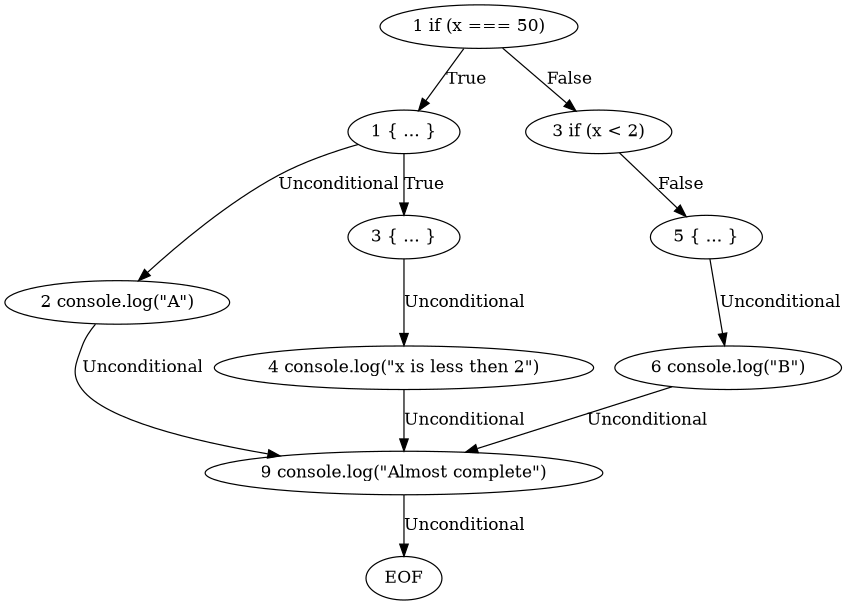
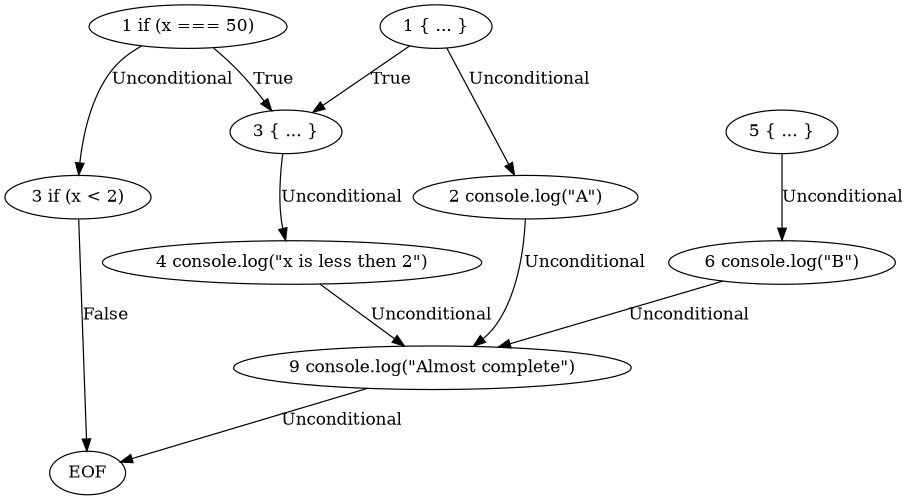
(445, 75) -> (240, 73)
(570, 79) -> (172, 79)
(648, 180) -> (83, 329)
